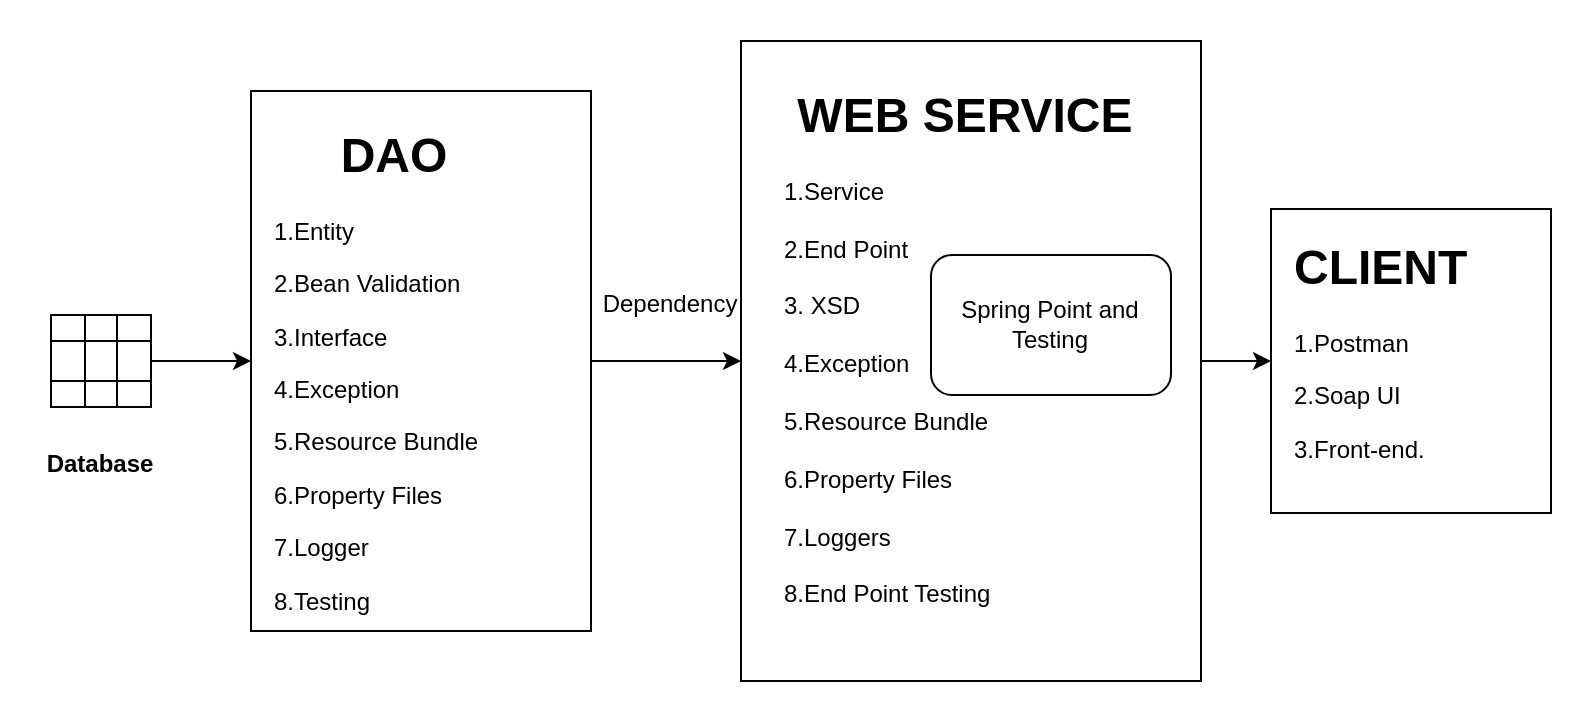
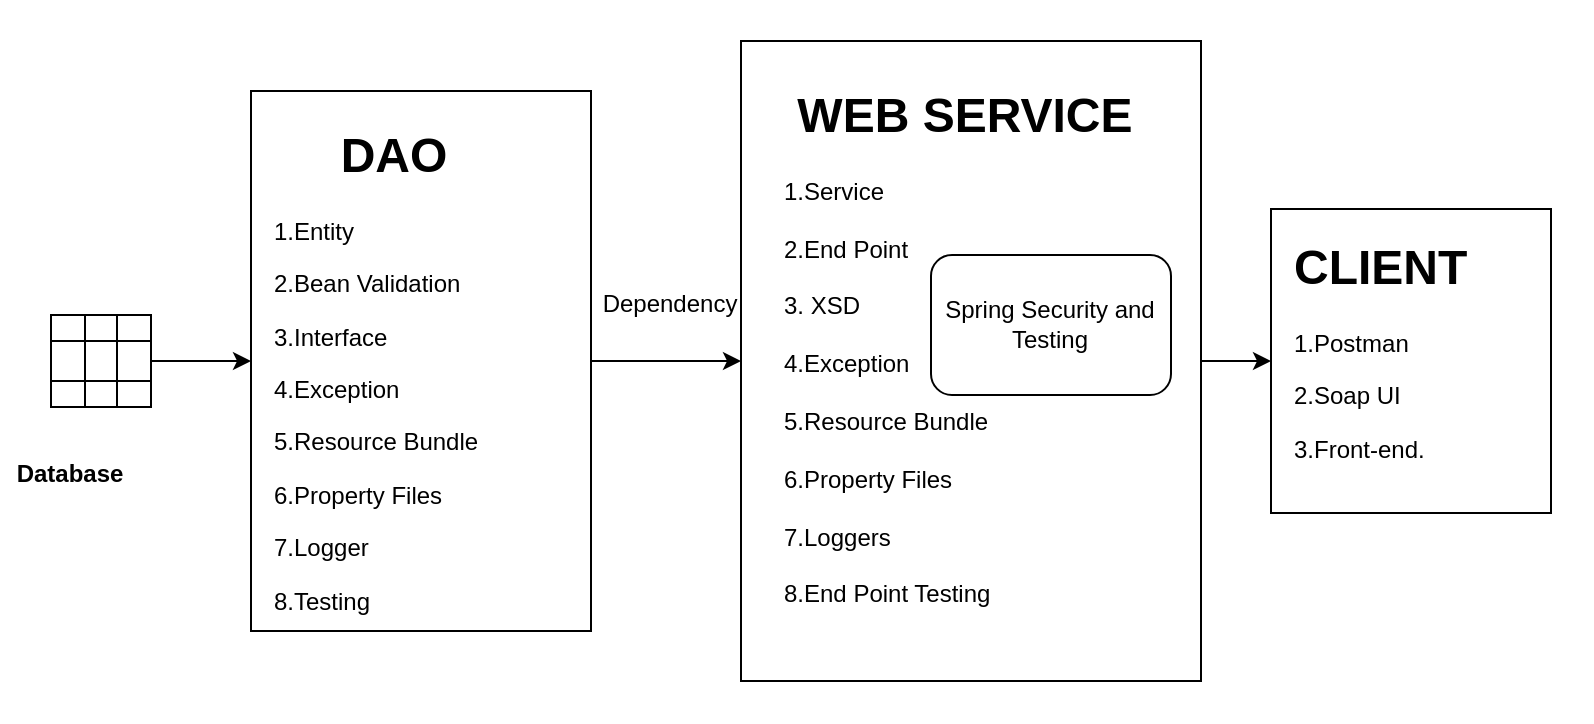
(1051, 325) -> (1051, 325)
(101, 465) -> (71, 475)
